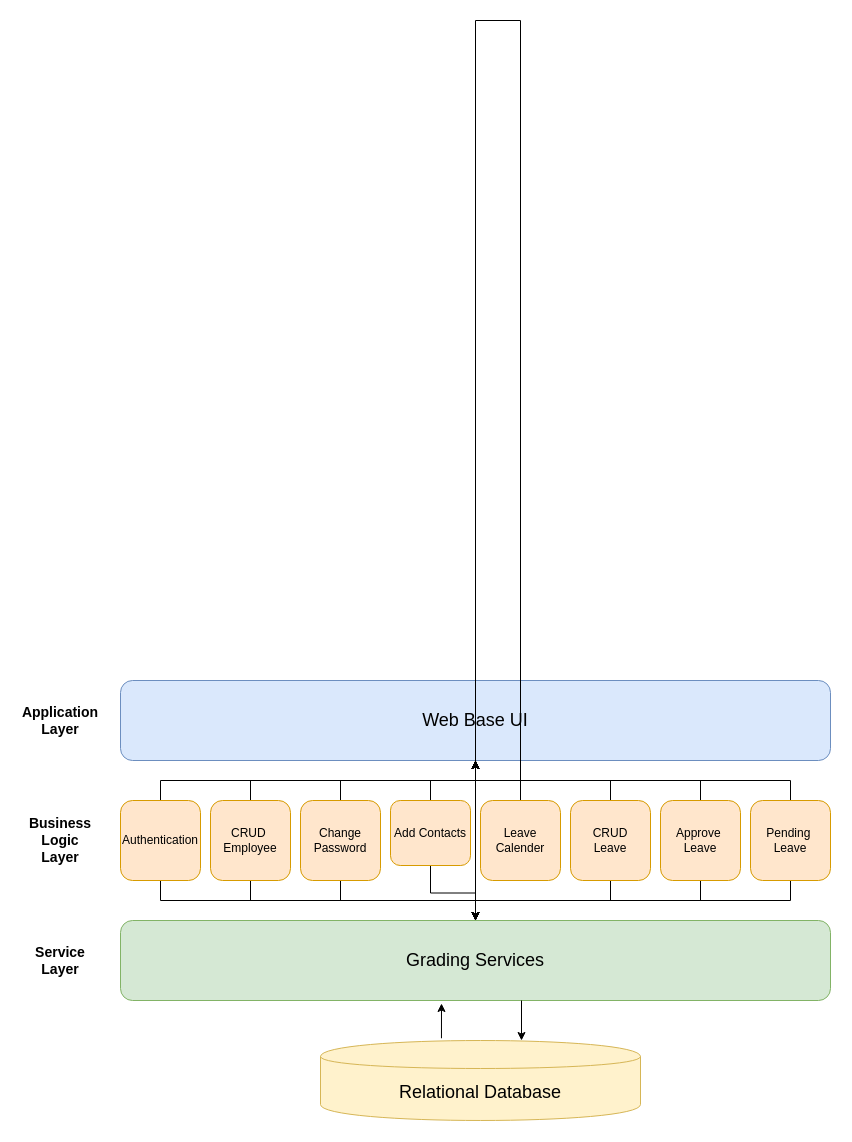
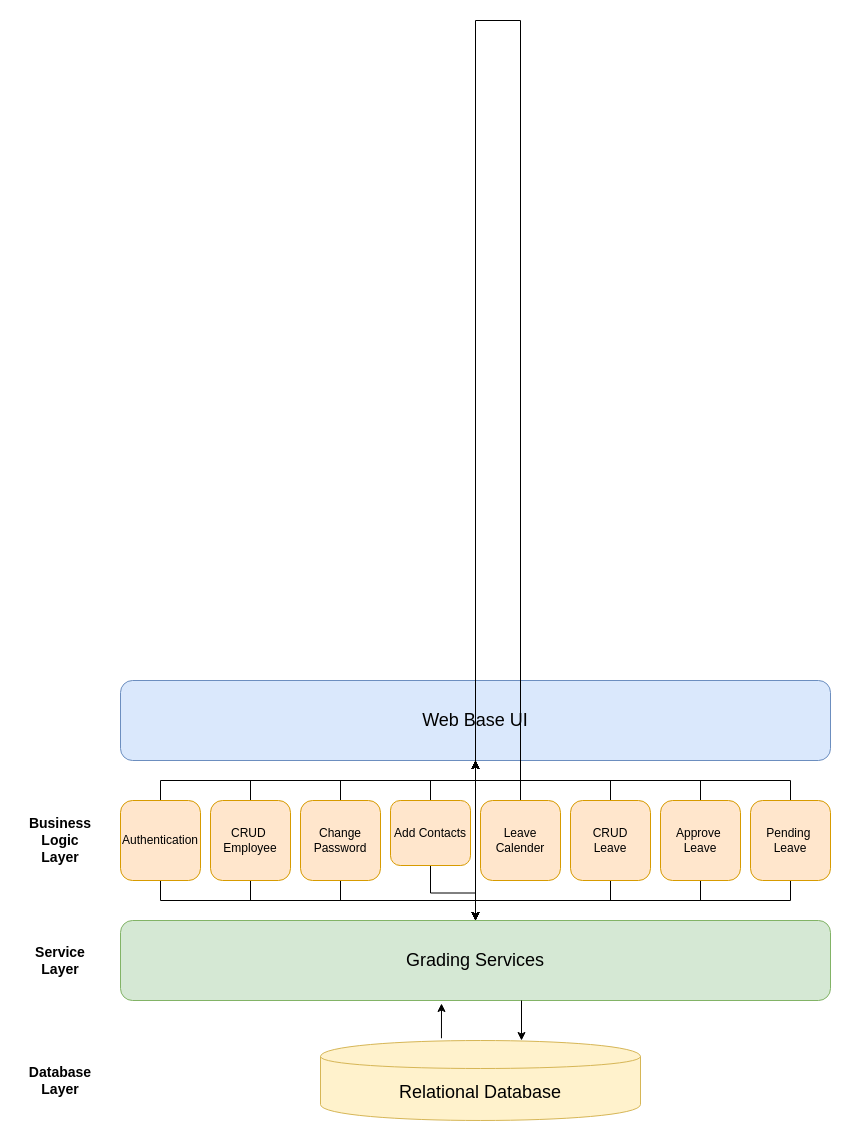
(61, 721) -> none
none -> (61, 1081)
